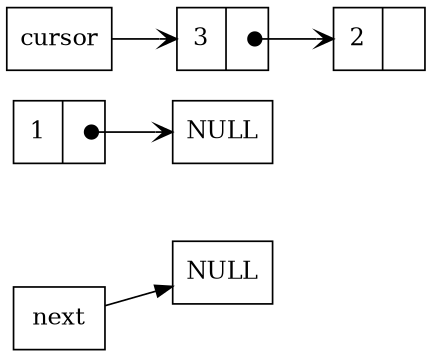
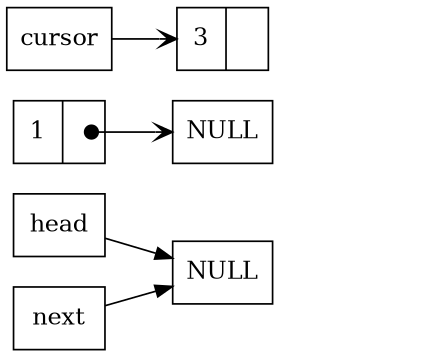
(379, 39) -> none
none -> (59, 225)
